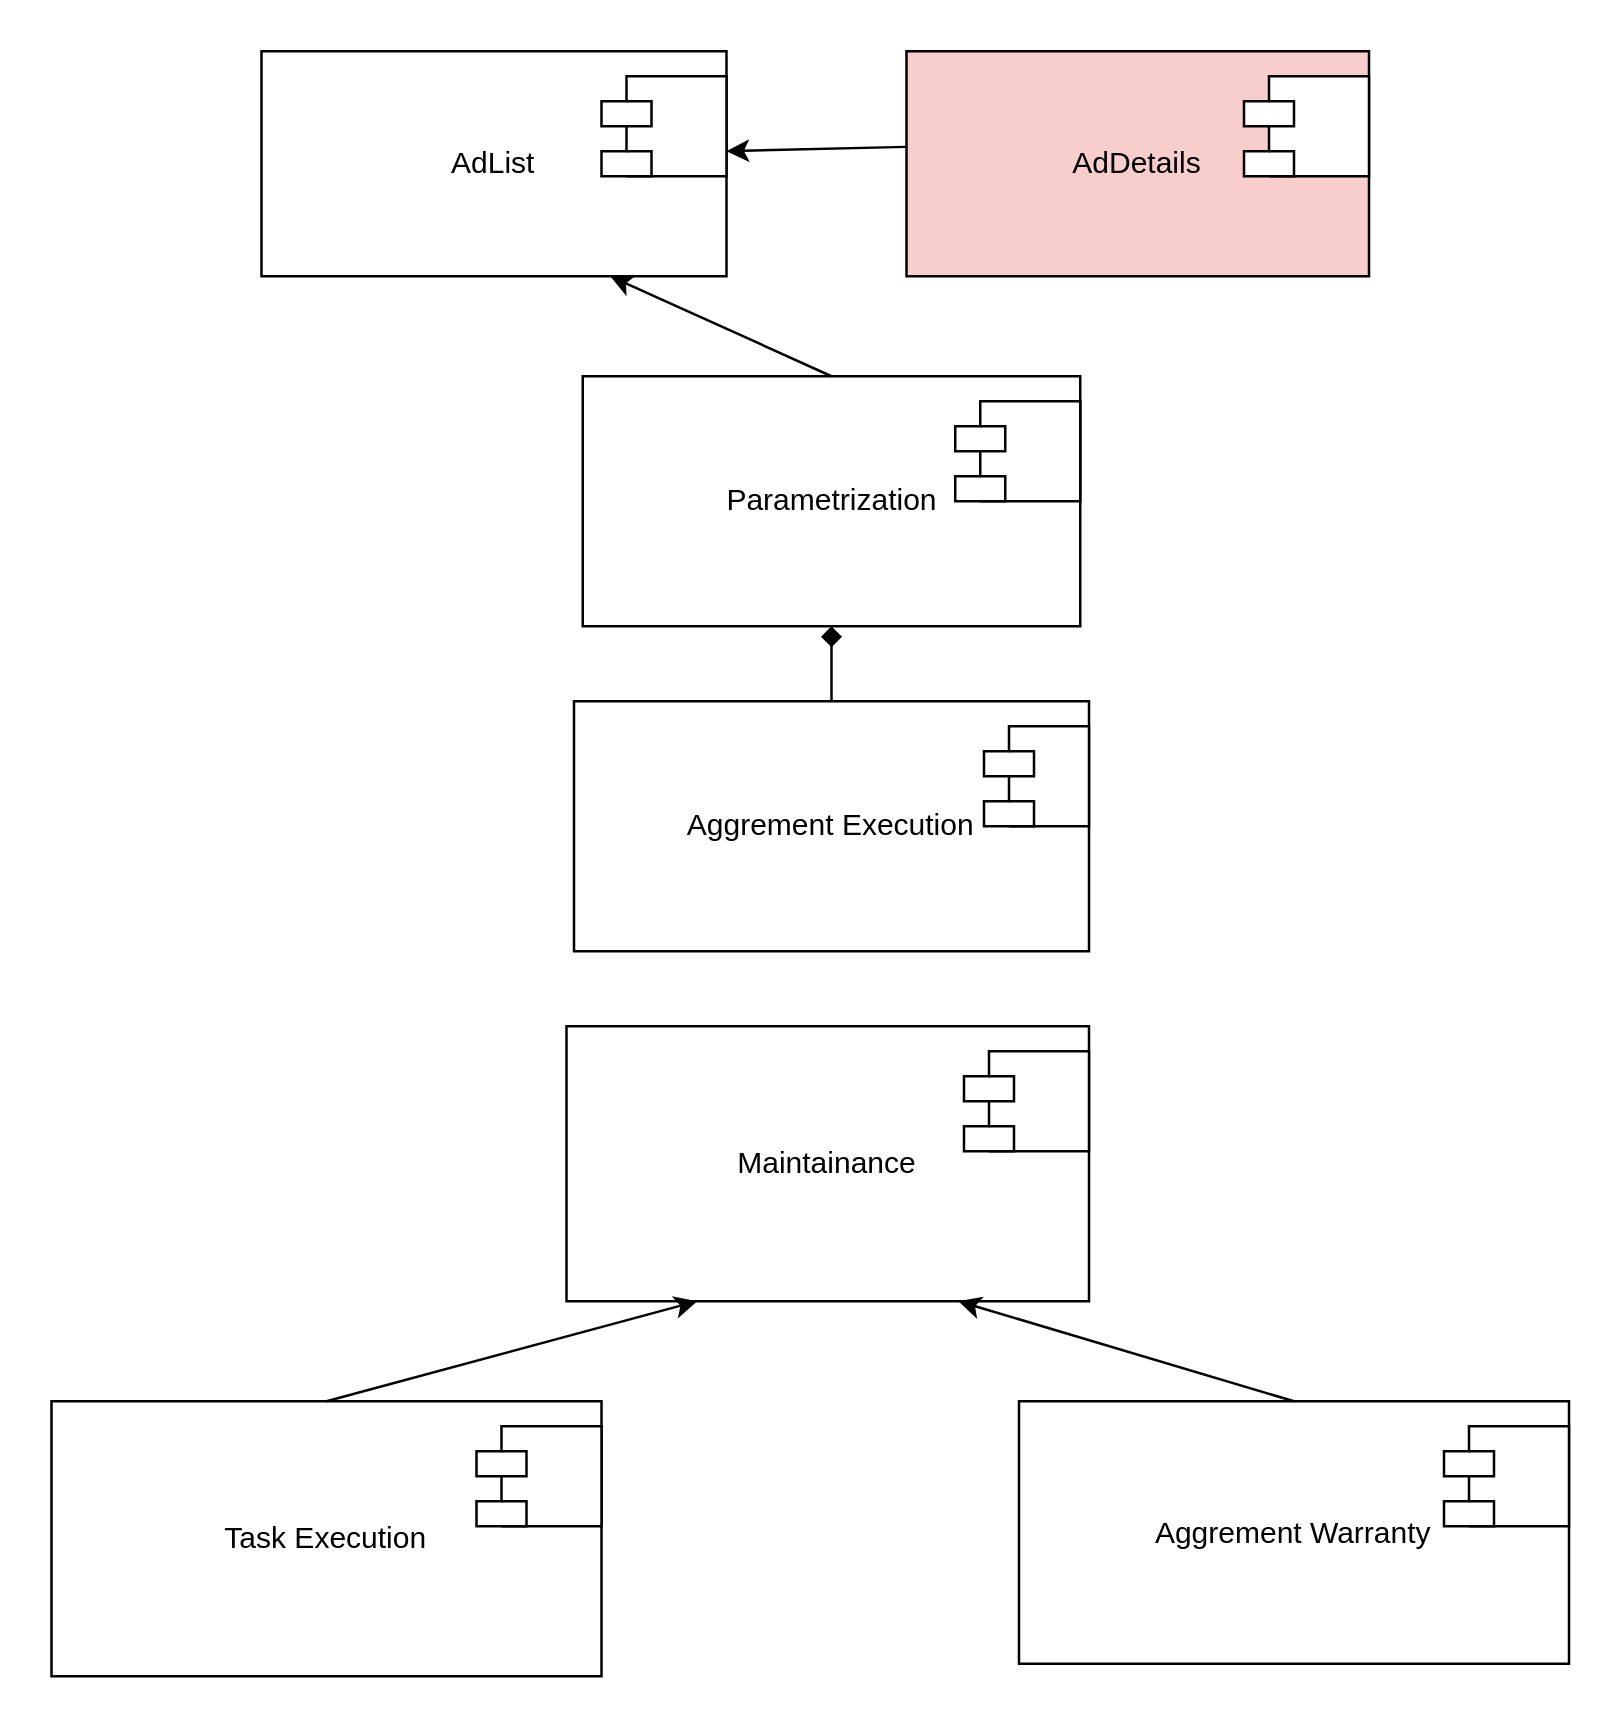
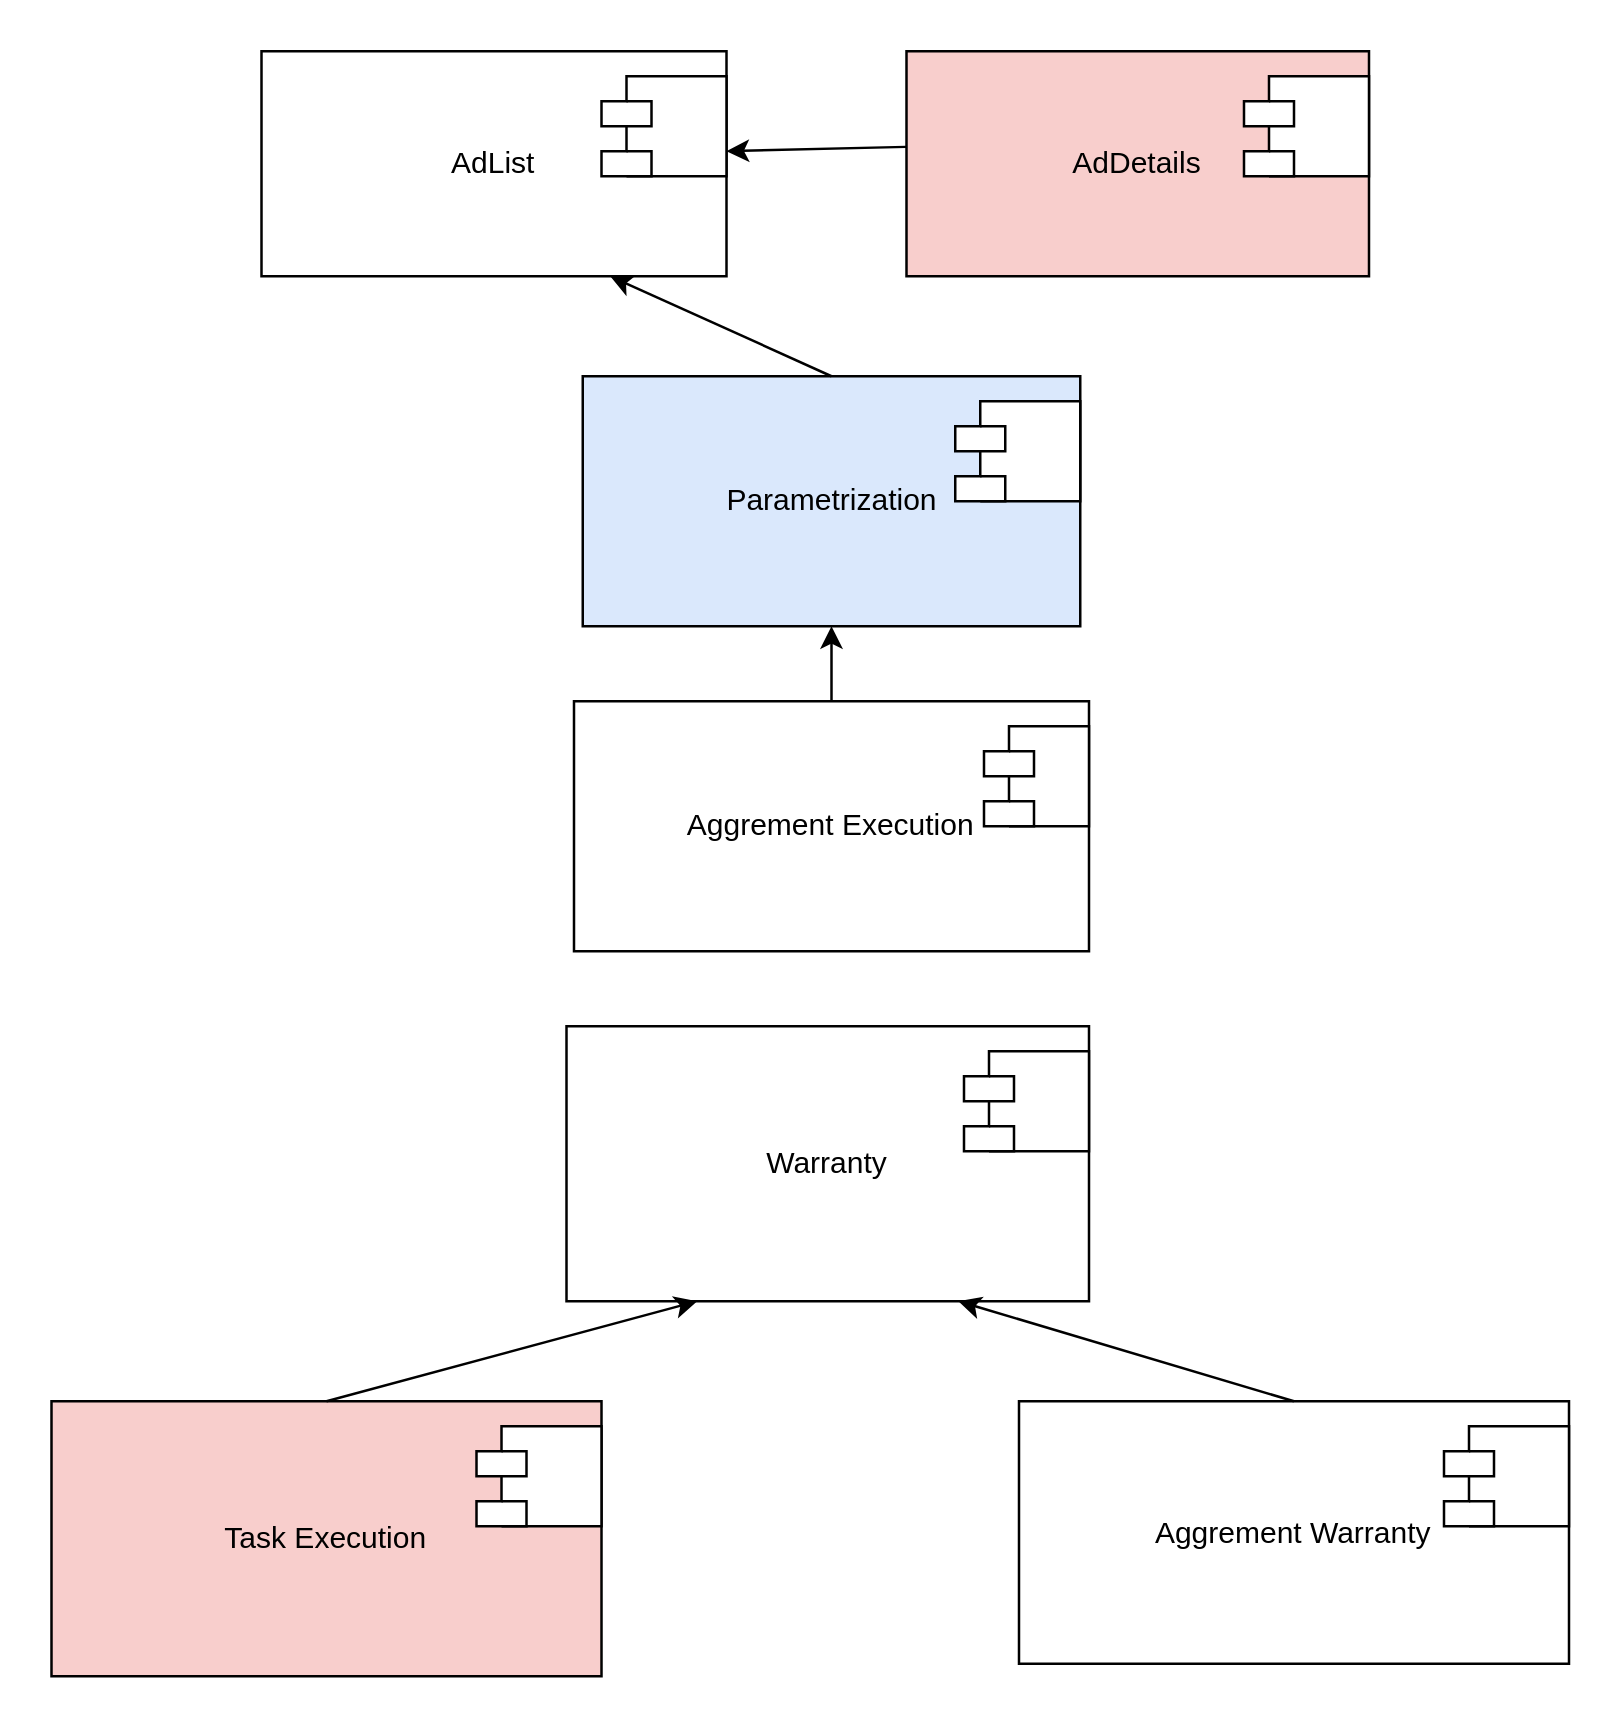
(831, 501) -> (831, 501)
(831, 647) -> (831, 645)
(828, 1164) -> (828, 1164)
(326, 1539) -> (326, 1539)
